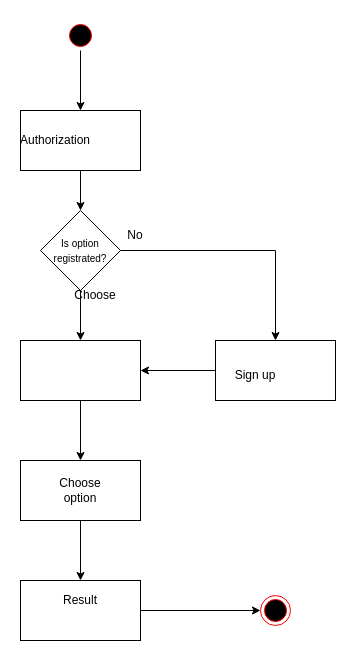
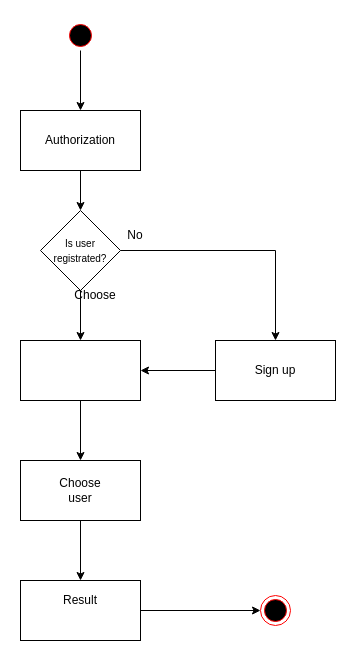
(56, 141) -> (81, 141)
(81, 251) -> (81, 251)
(256, 376) -> (276, 371)
(81, 491) -> (81, 491)
